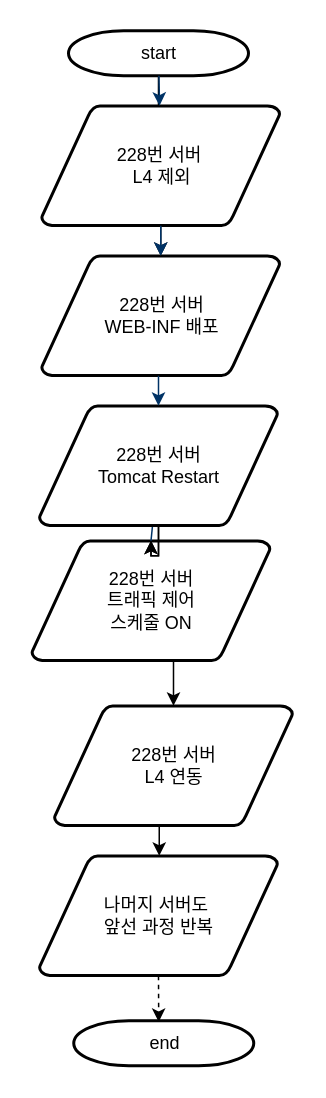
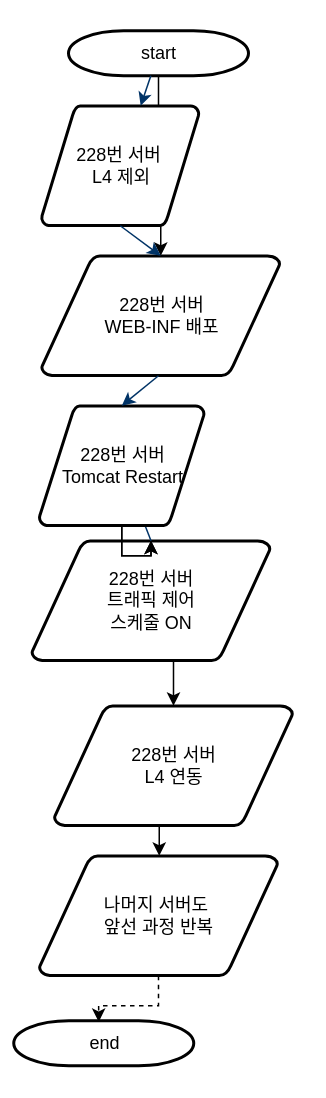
(161, 166) -> (120, 166)
(158, 466) -> (122, 466)
(164, 1043) -> (104, 1043)
